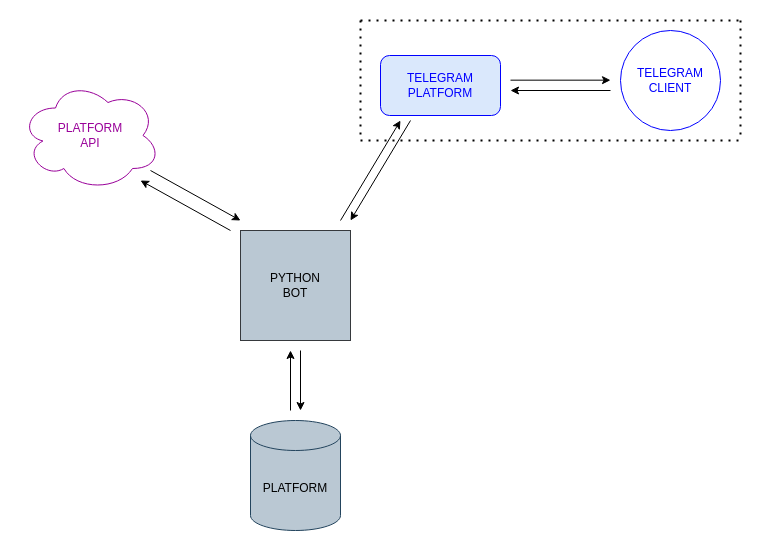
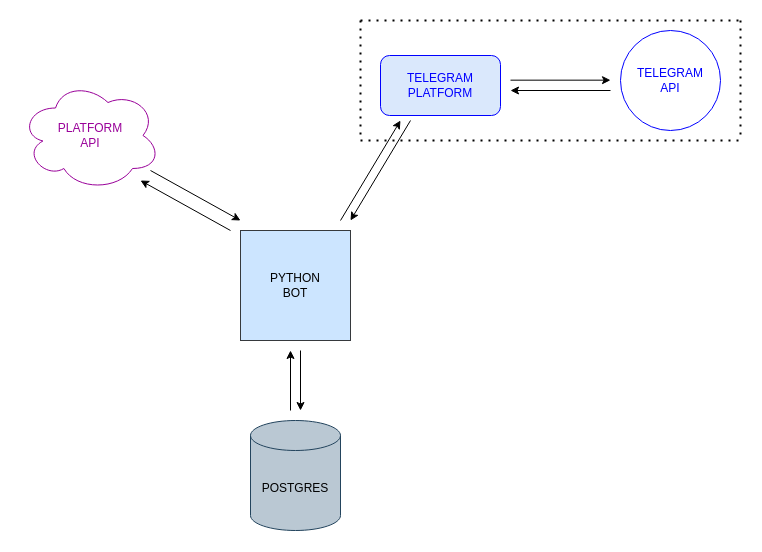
(671, 81) -> (671, 81)
(296, 286) -> (296, 286)
(296, 489) -> (296, 489)
